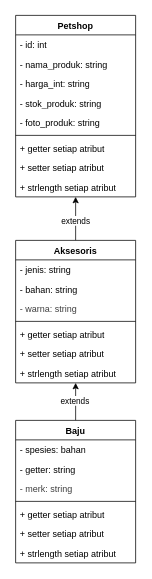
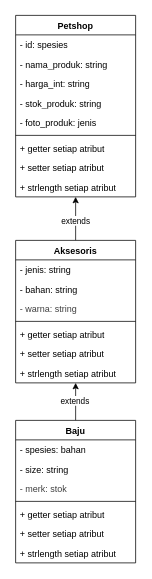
(37, 46) -> (47, 46)
(68, 124) -> (66, 124)
(56, 470) -> (49, 470)
(50, 490) -> (47, 490)
